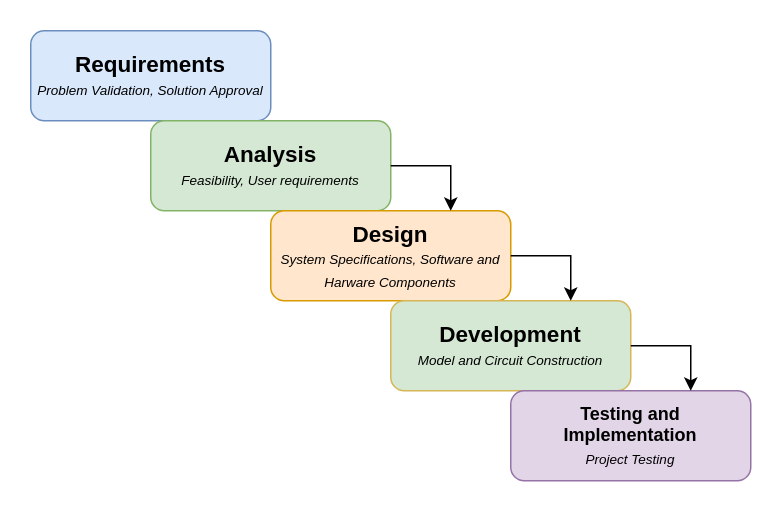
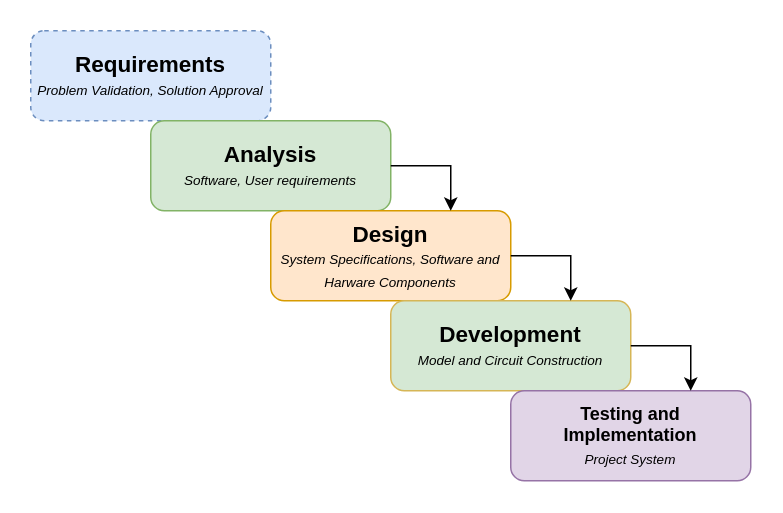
(151, 76) -> (151, 76)
(271, 166) -> (271, 166)
(631, 436) -> (631, 436)
